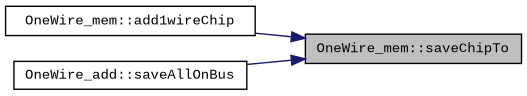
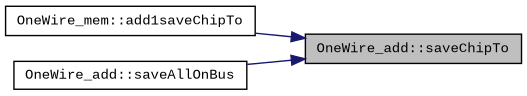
(130, 21) -> (130, 21)
(413, 49) -> (413, 49)
